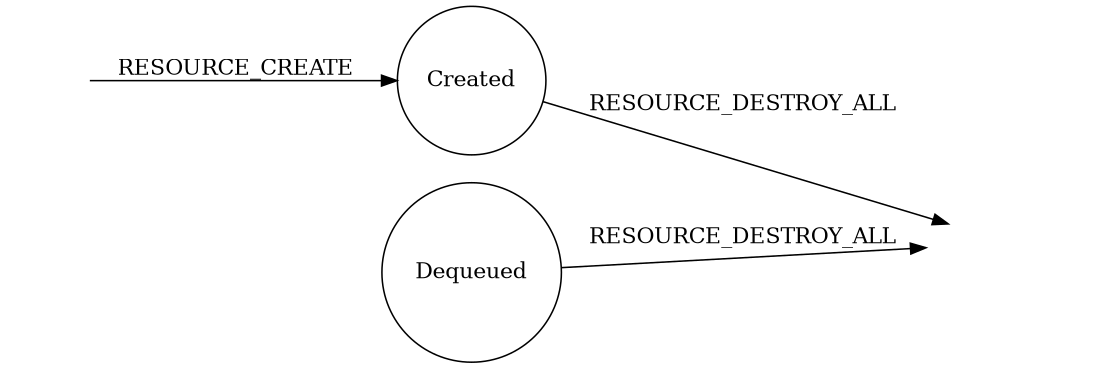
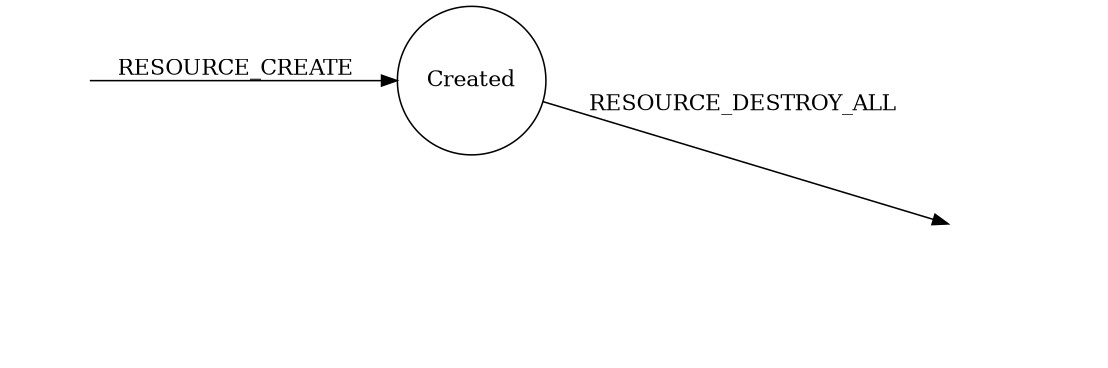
(472, 272) -> none
